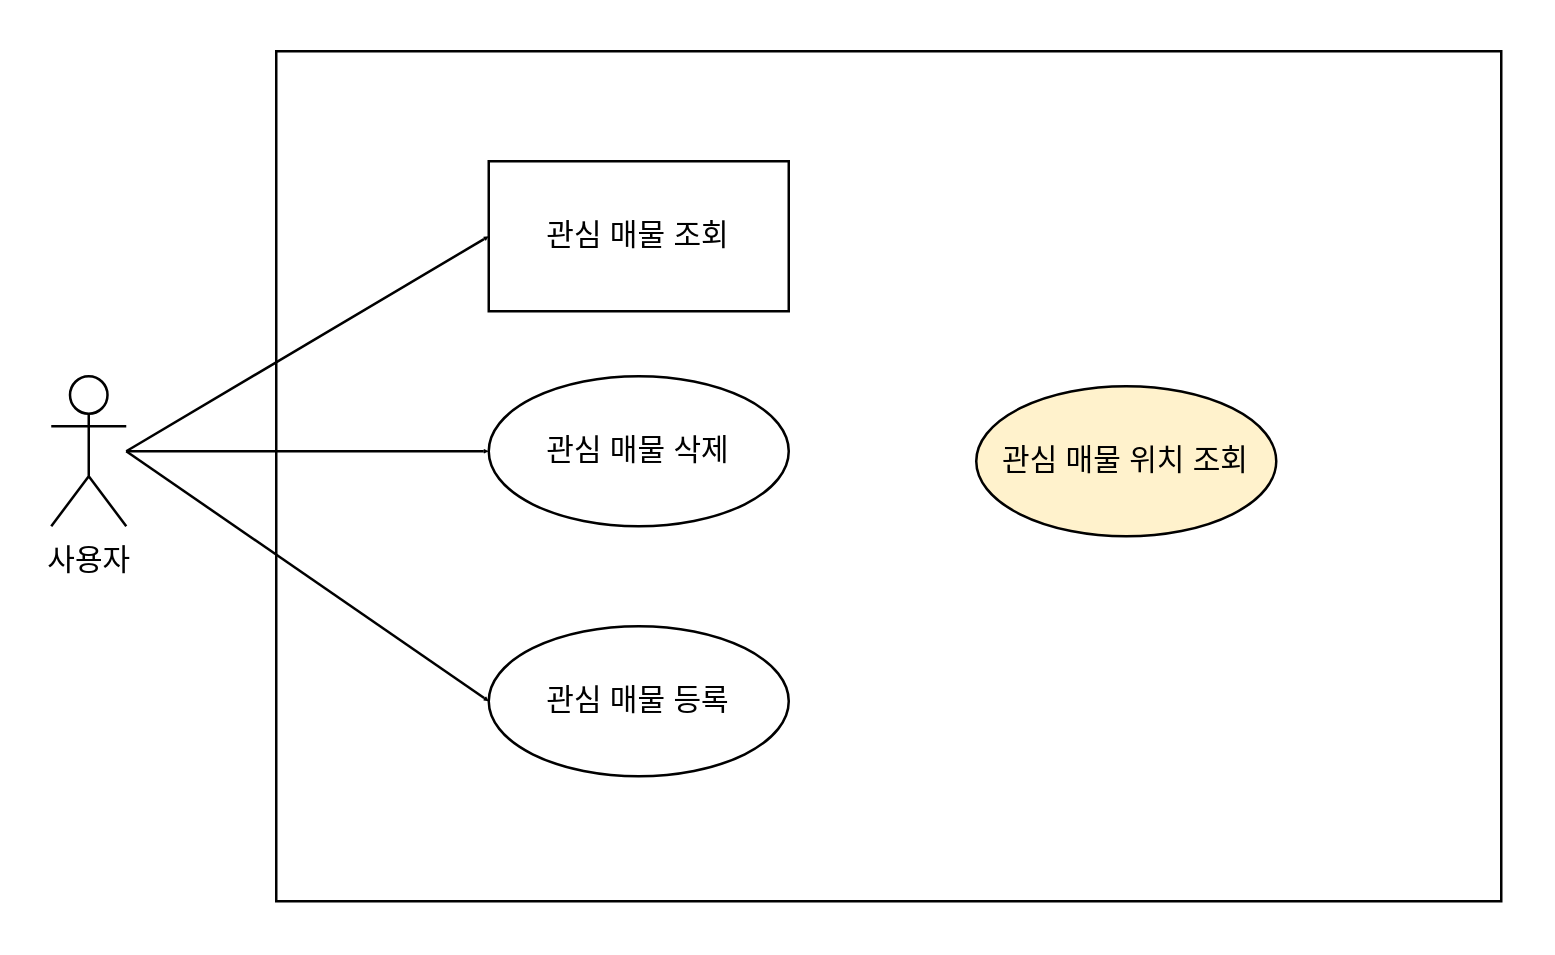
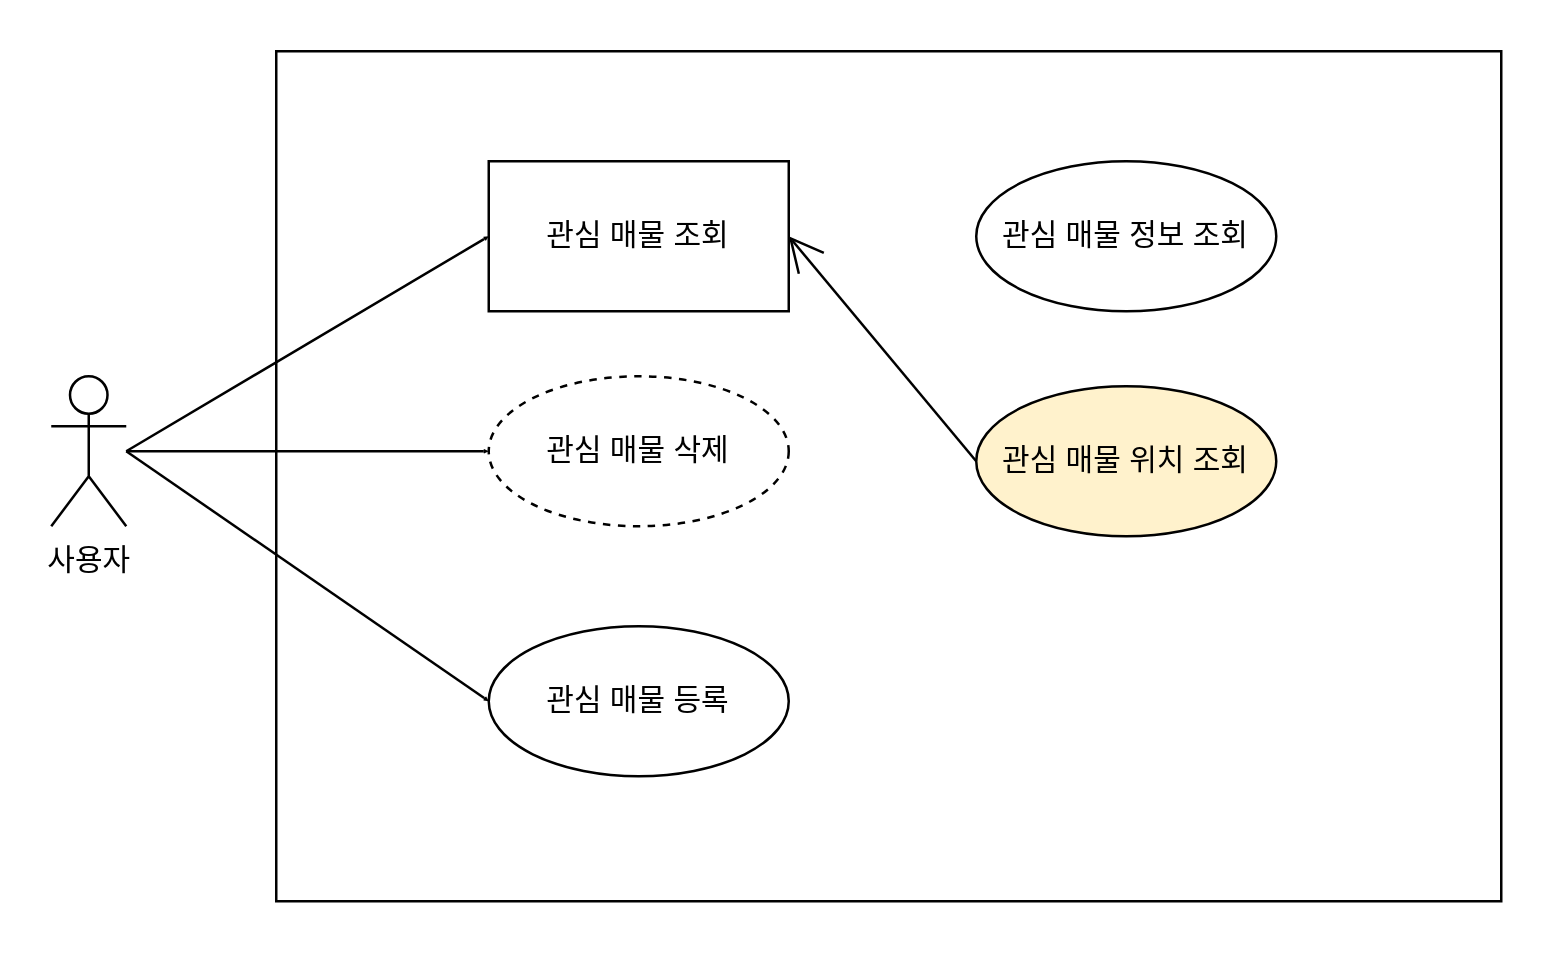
none -> (1126, 236)
none -> (885, 351)
(639, 451) -> (639, 451)
